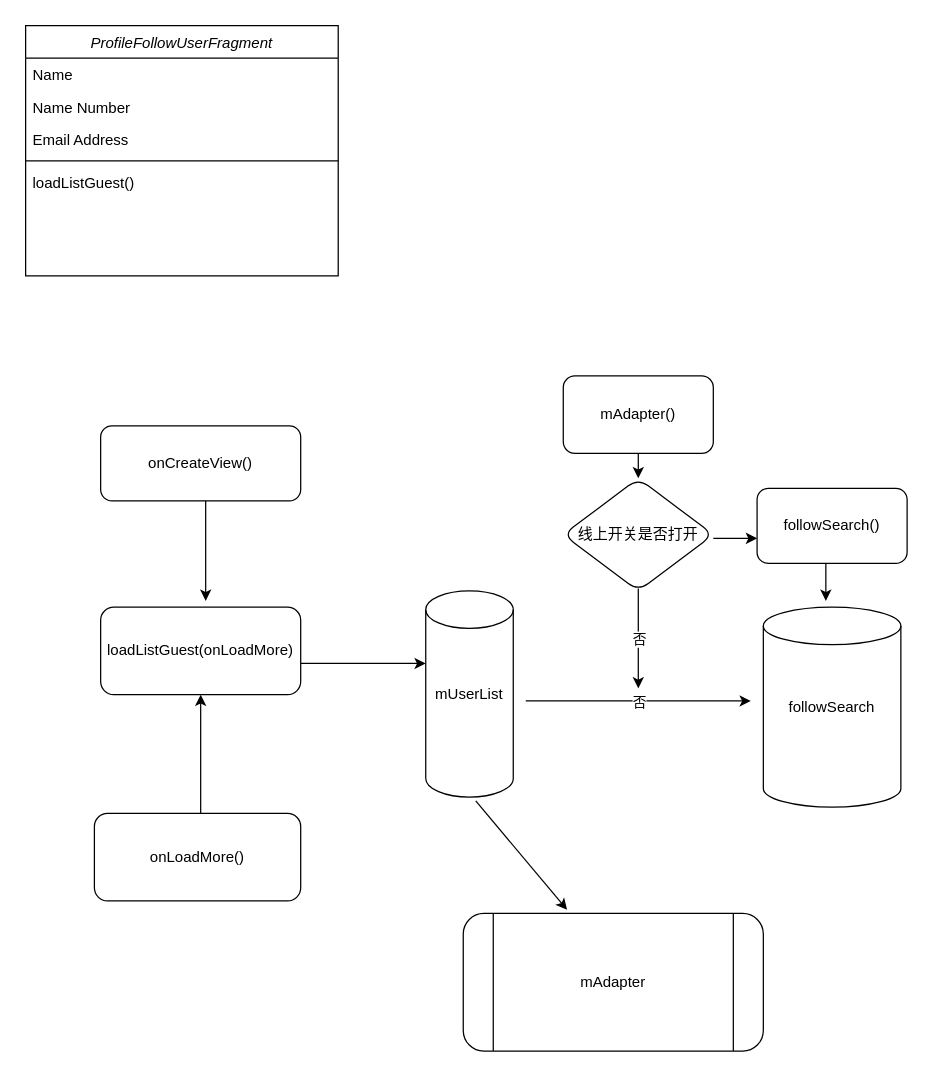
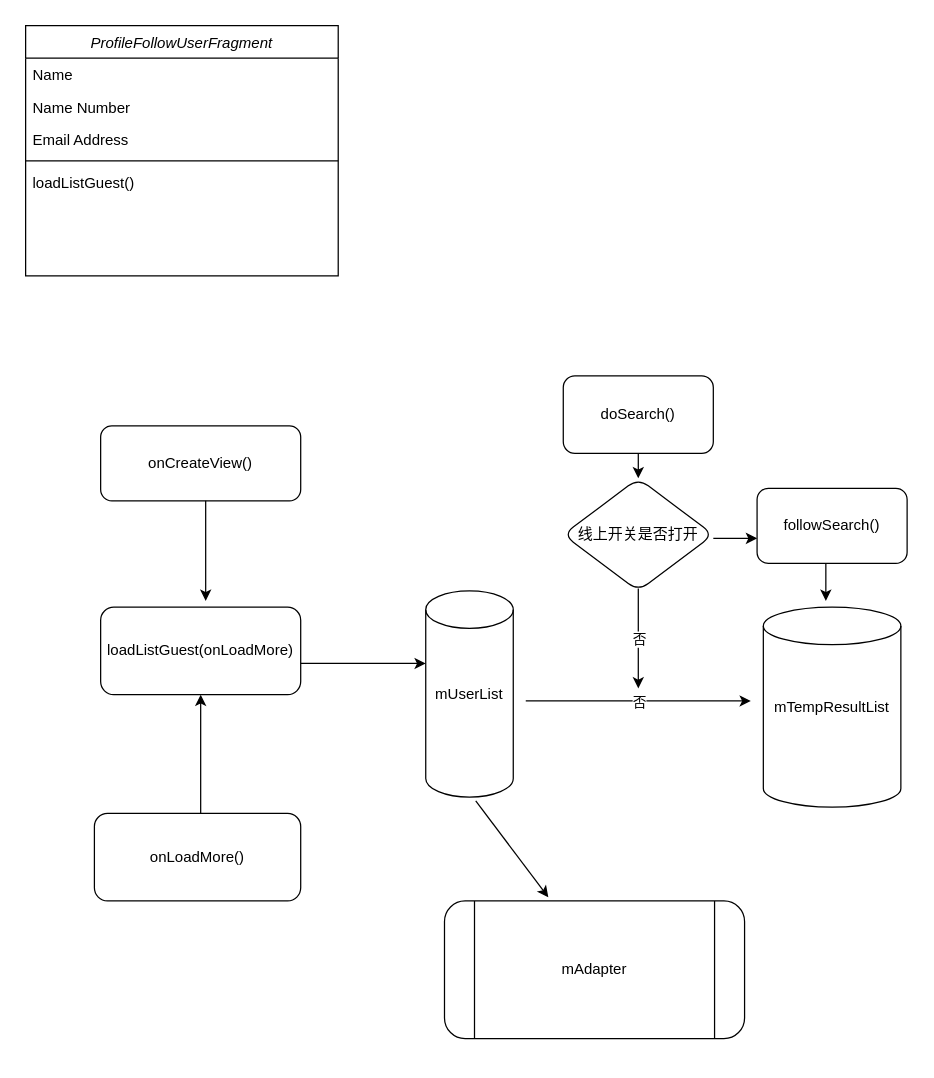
(638, 414) -> (638, 414)
(832, 707) -> (832, 707)
(613, 982) -> (594, 969)
